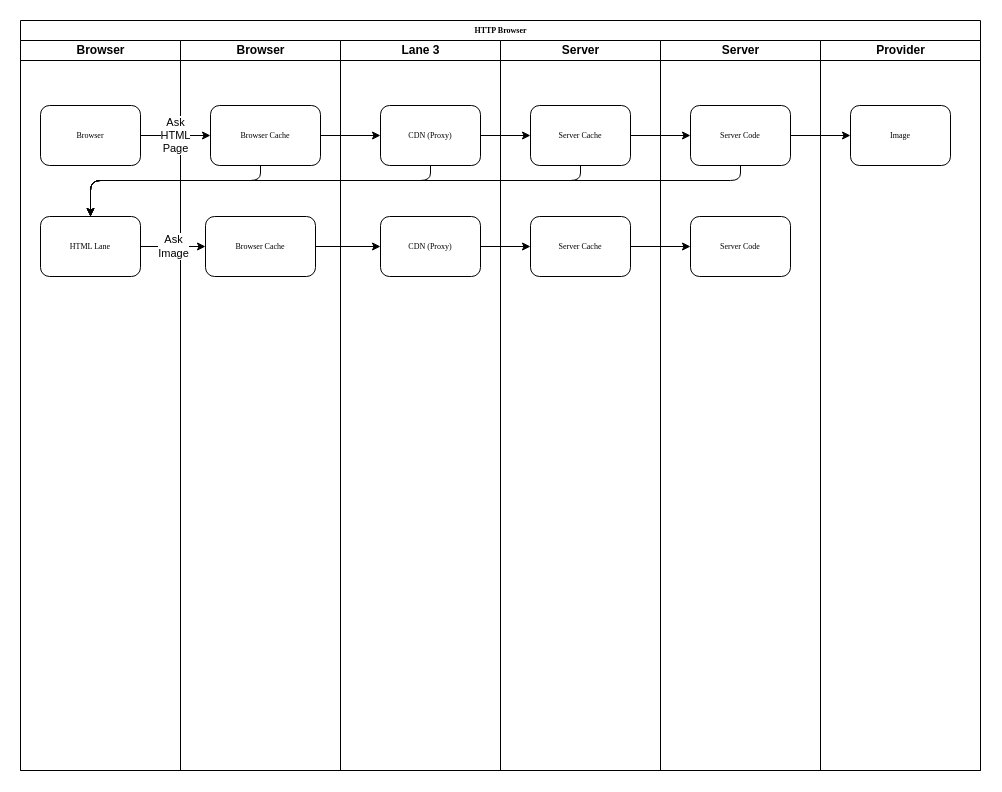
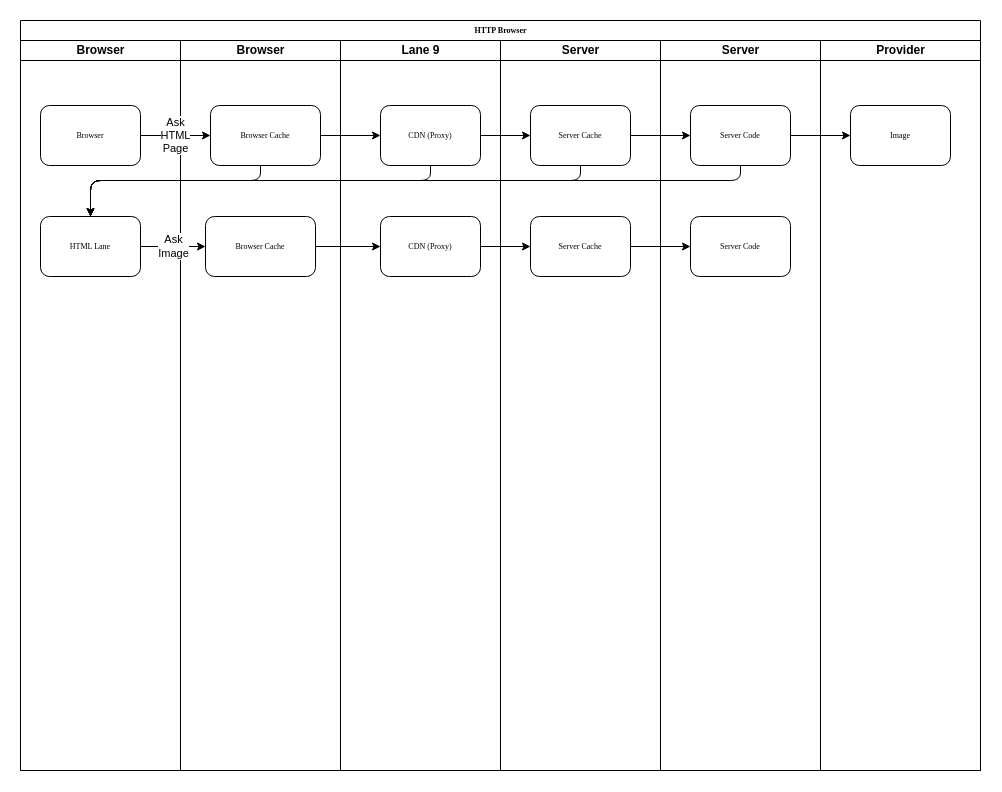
(421, 51) -> (421, 51)
